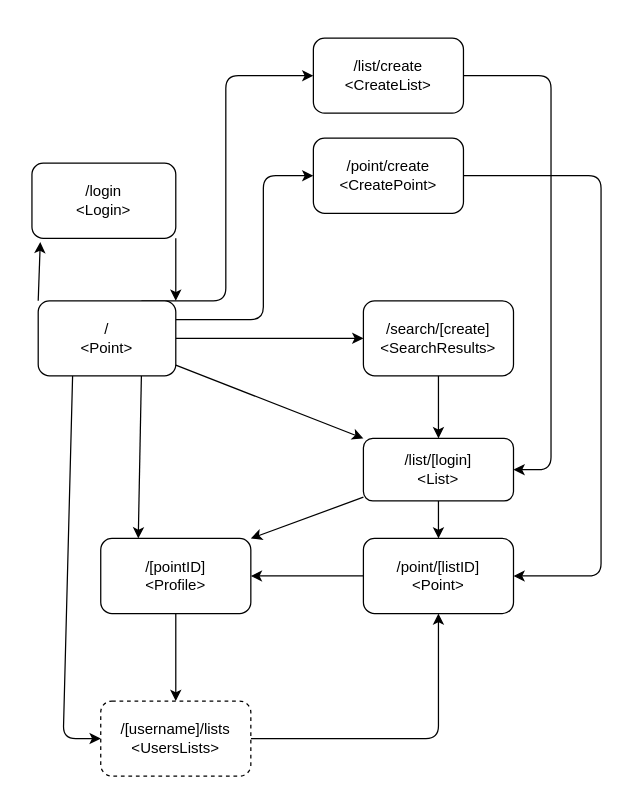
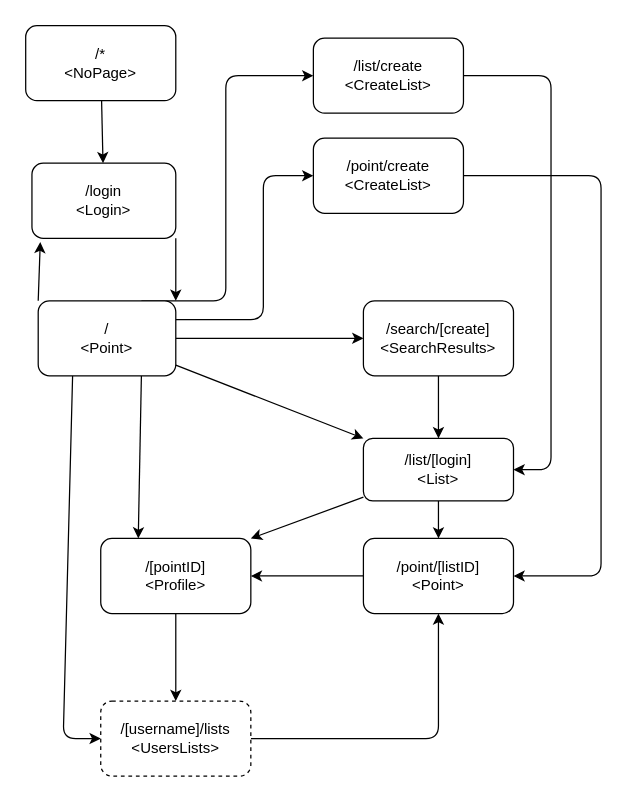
none -> (101, 63)
none -> (102, 128)
(388, 176) -> (388, 176)
